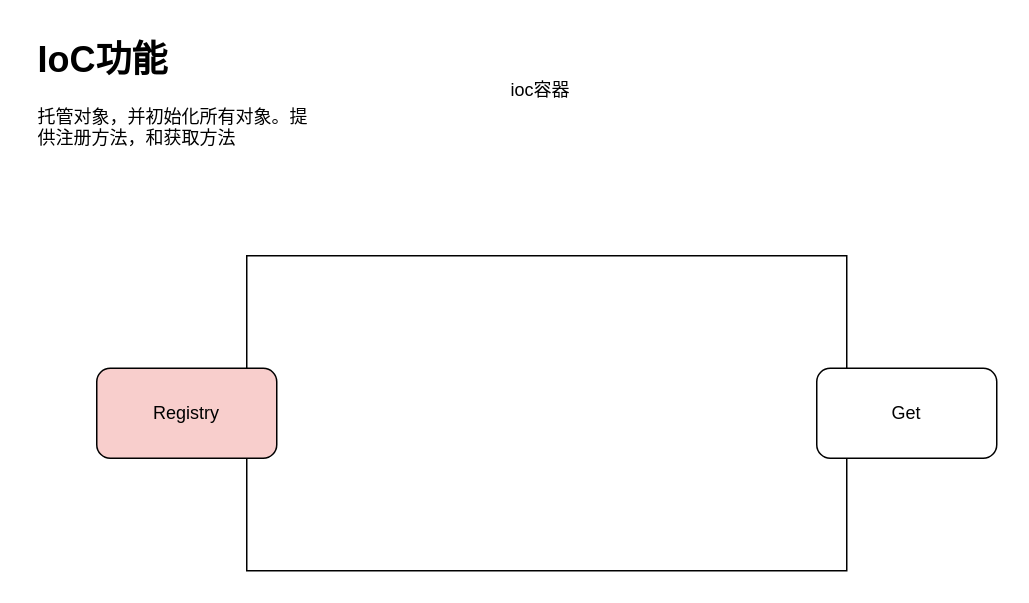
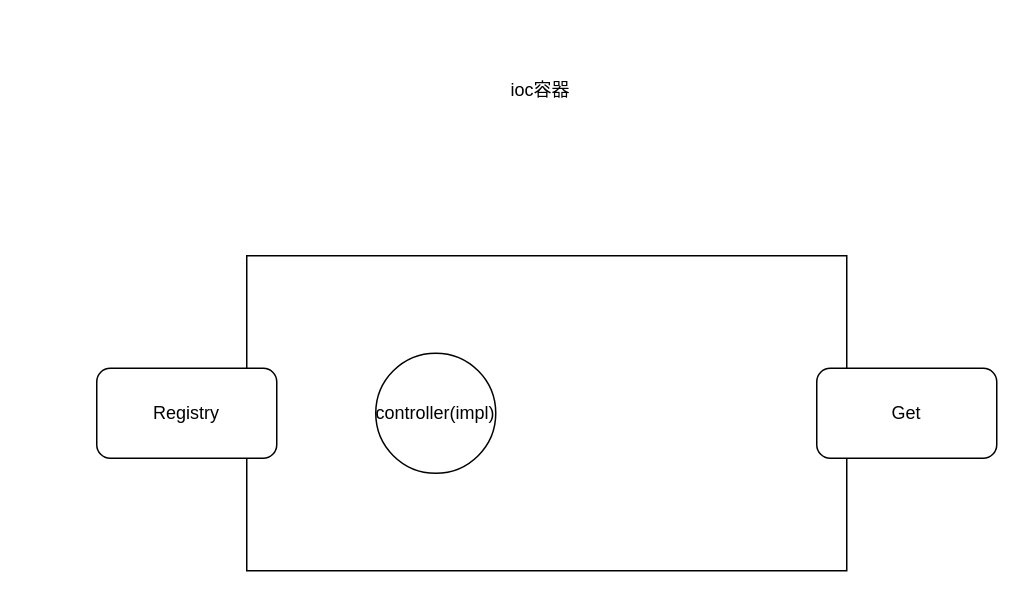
(173, 121) -> none
(187, 413) -> (187, 413)
none -> (436, 413)
